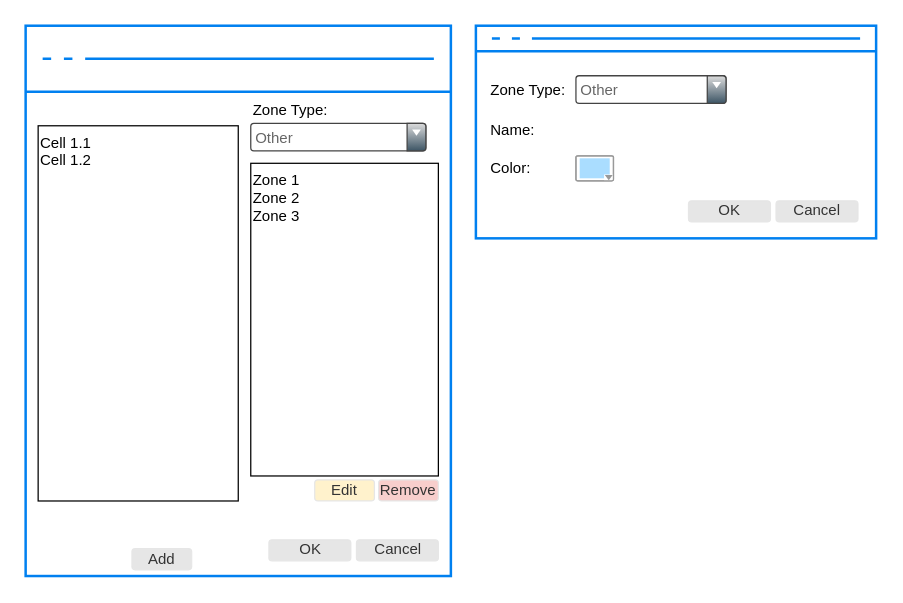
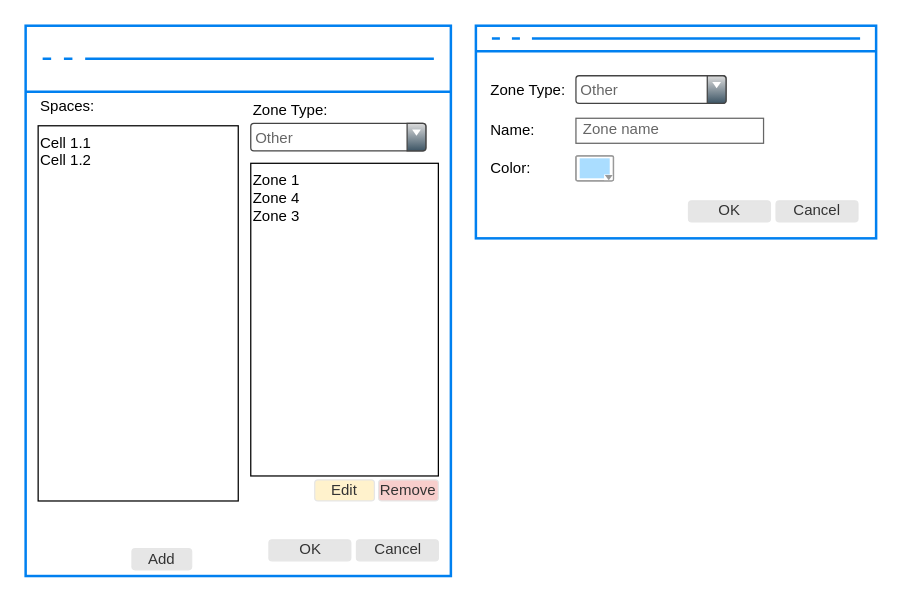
none -> (138, 107)
none -> (669, 131)
(276, 199) -> (276, 199)
